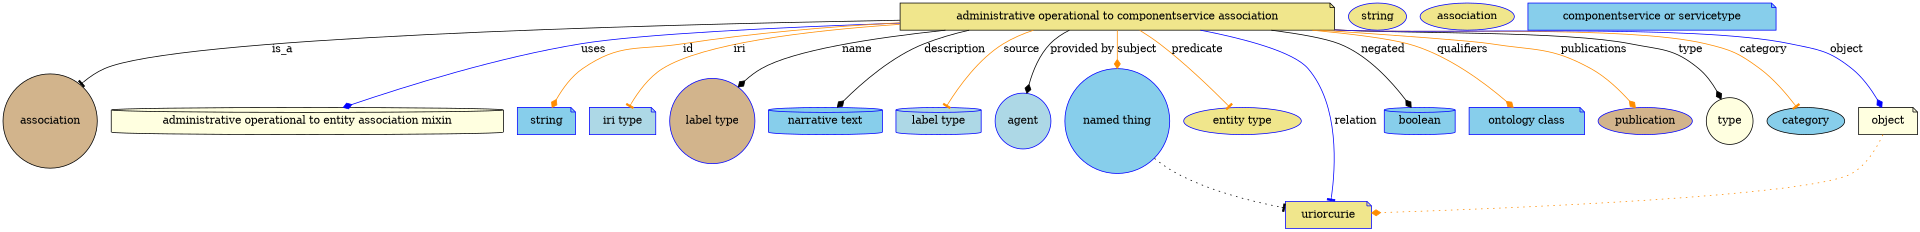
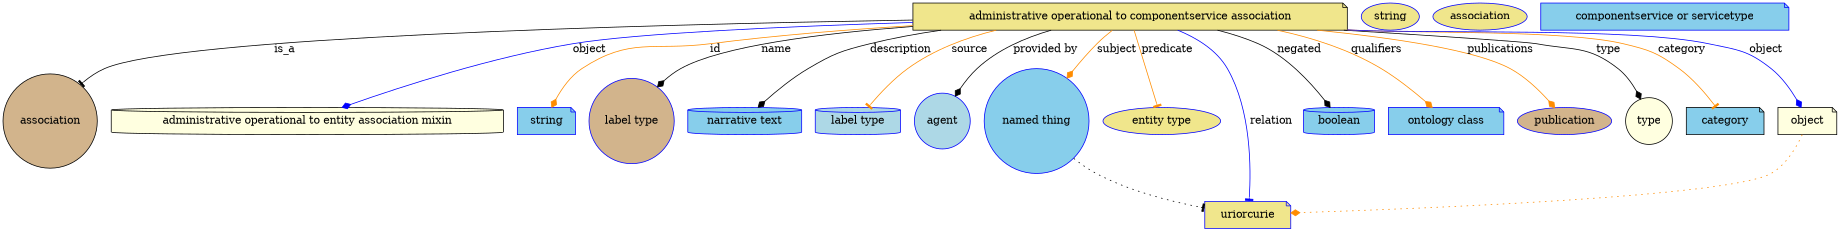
(594, 49) -> (589, 49)
(623, 121) -> none
(1806, 121) -> (1725, 121)
